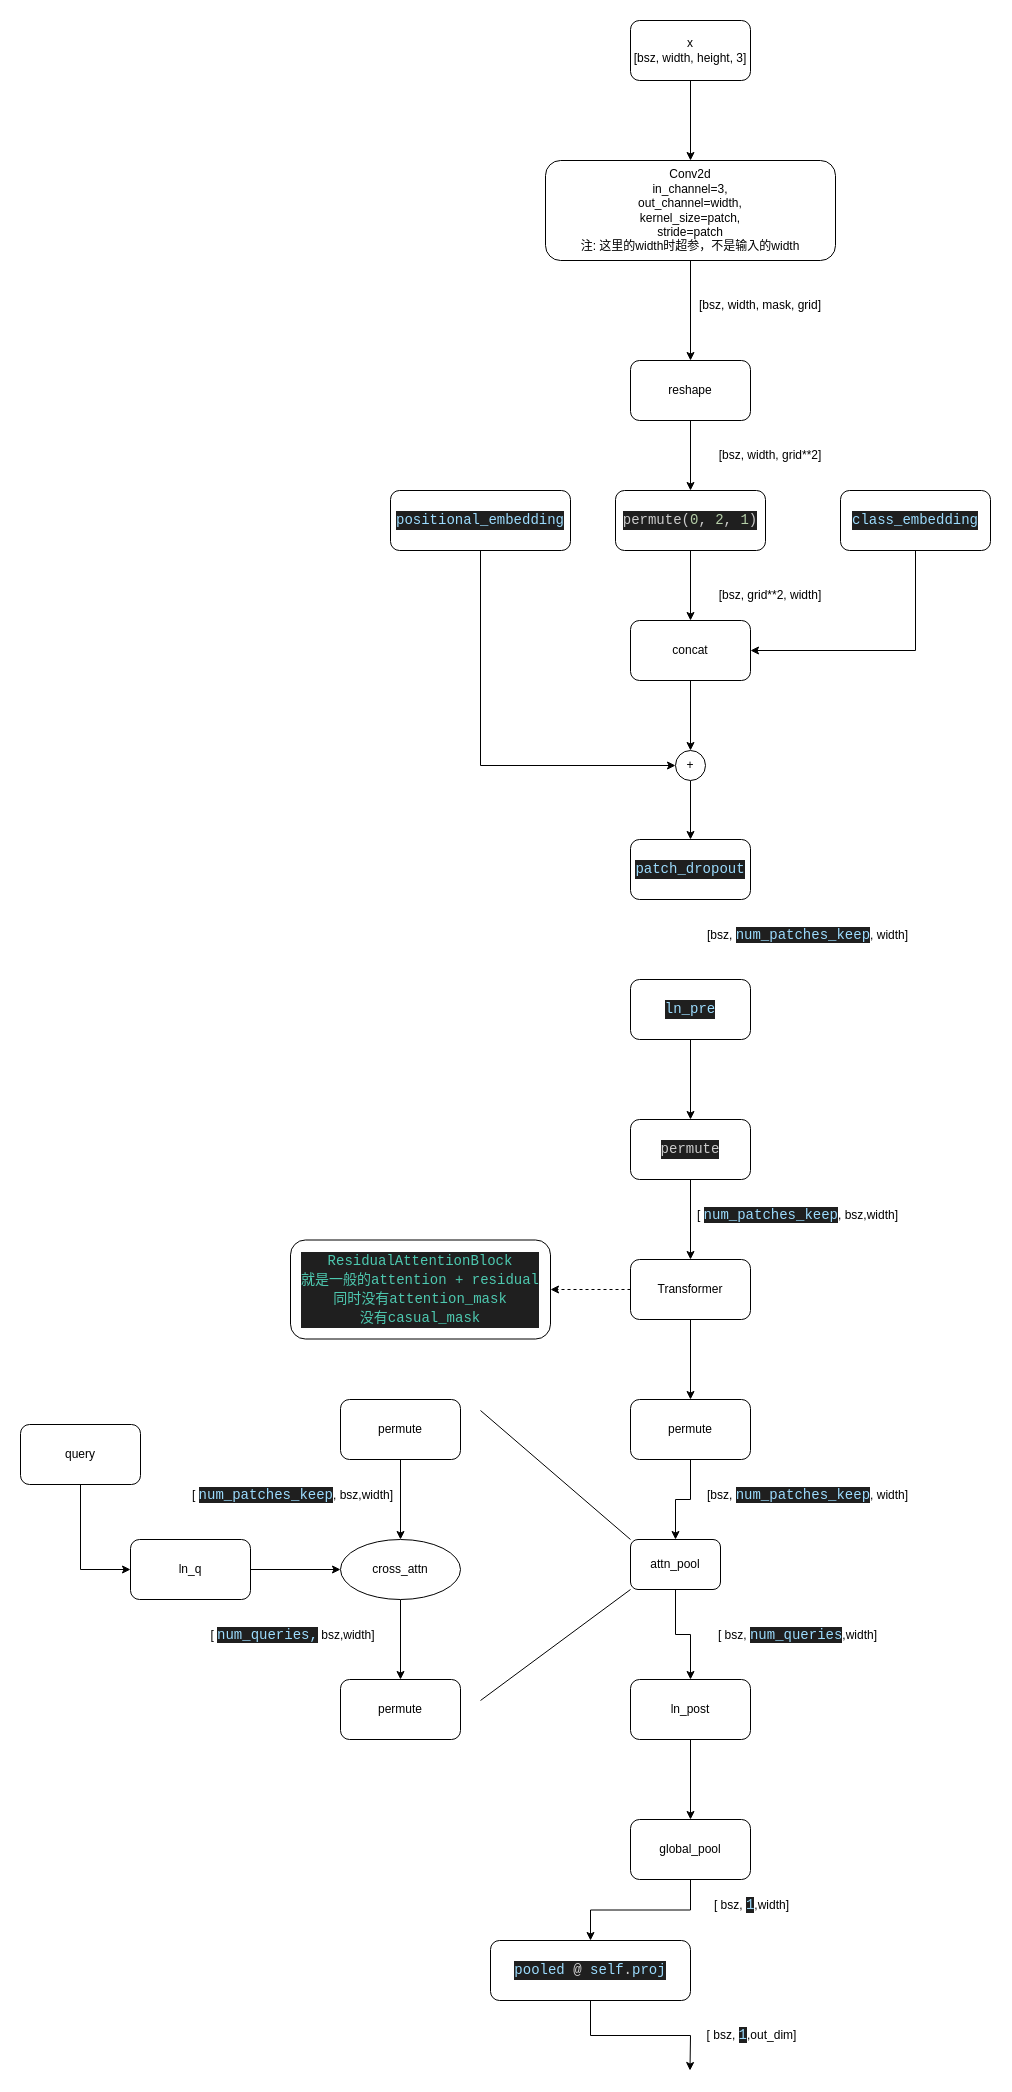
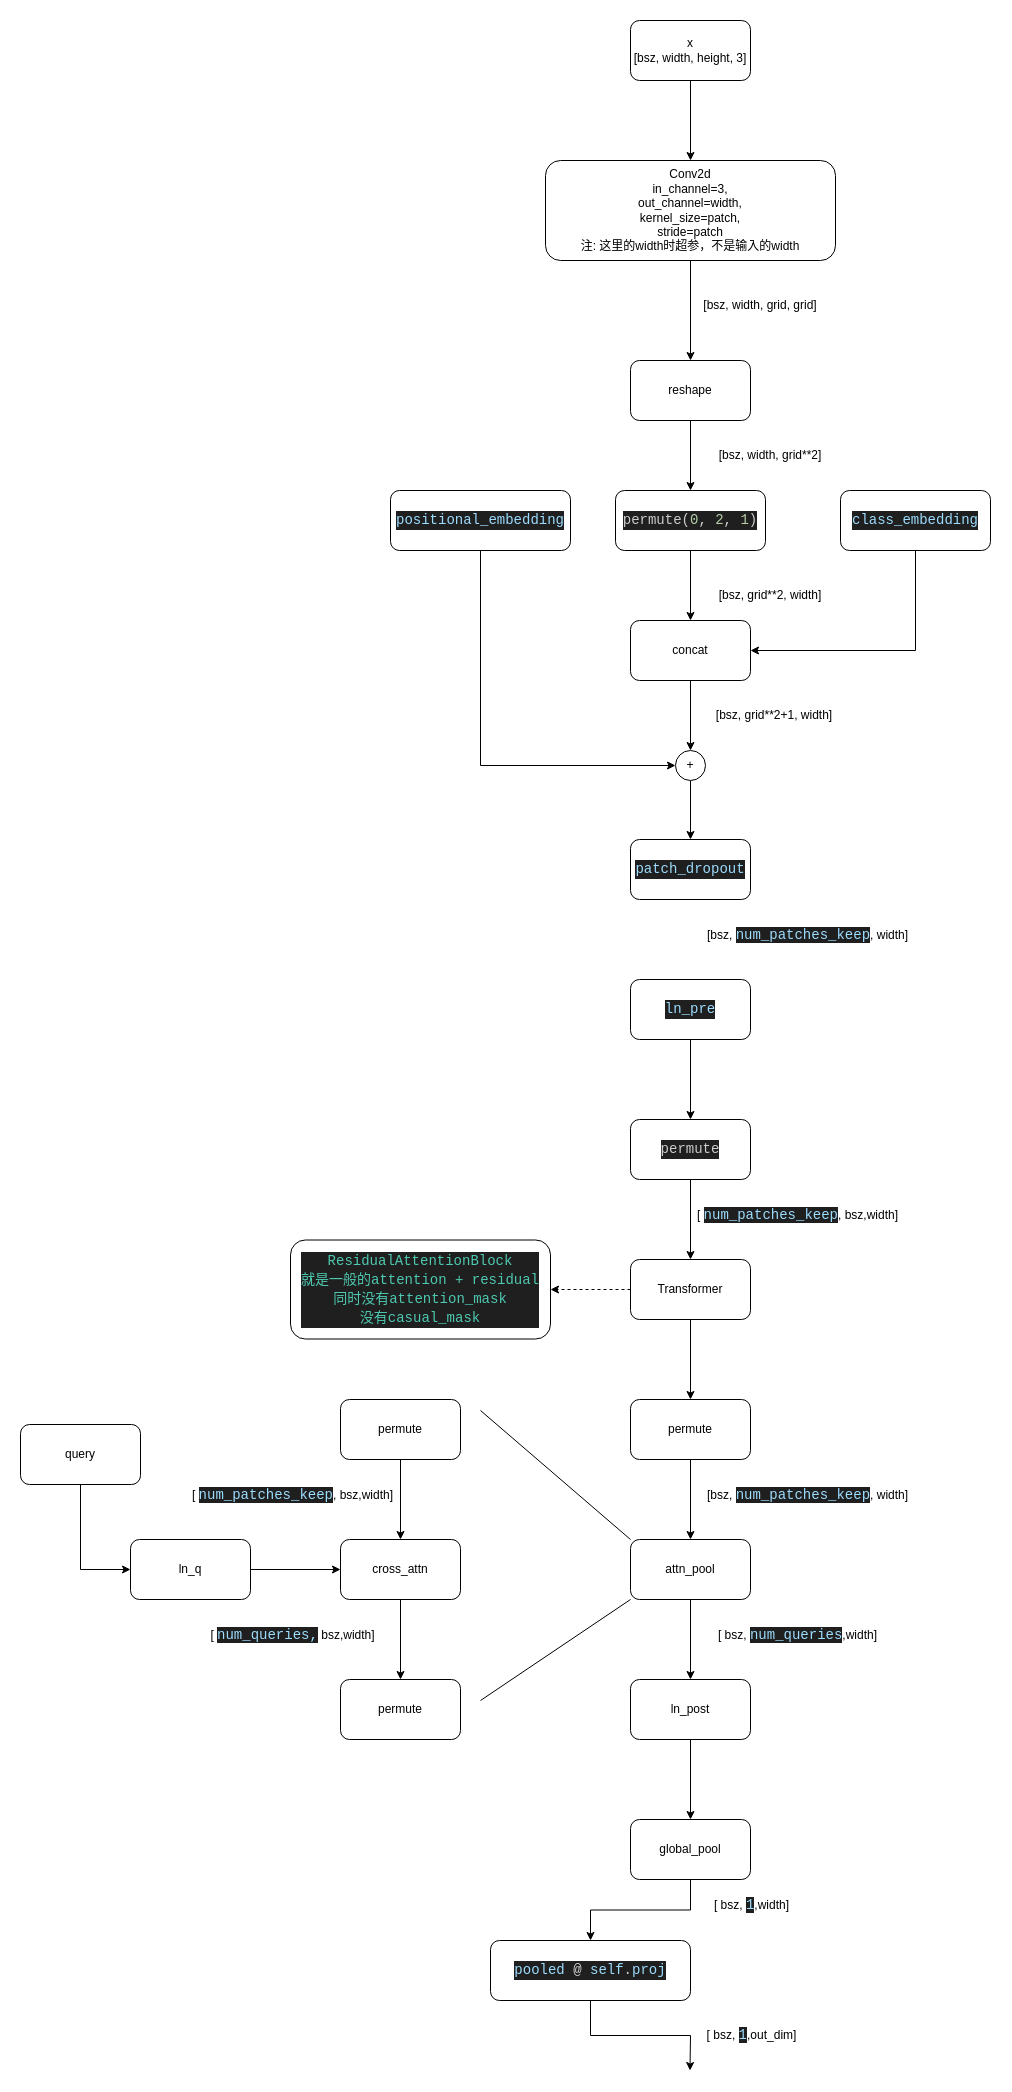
(761, 306) -> (761, 306)
none -> (775, 716)
(676, 1565) -> (691, 1570)
(401, 1570) -> (401, 1570)
